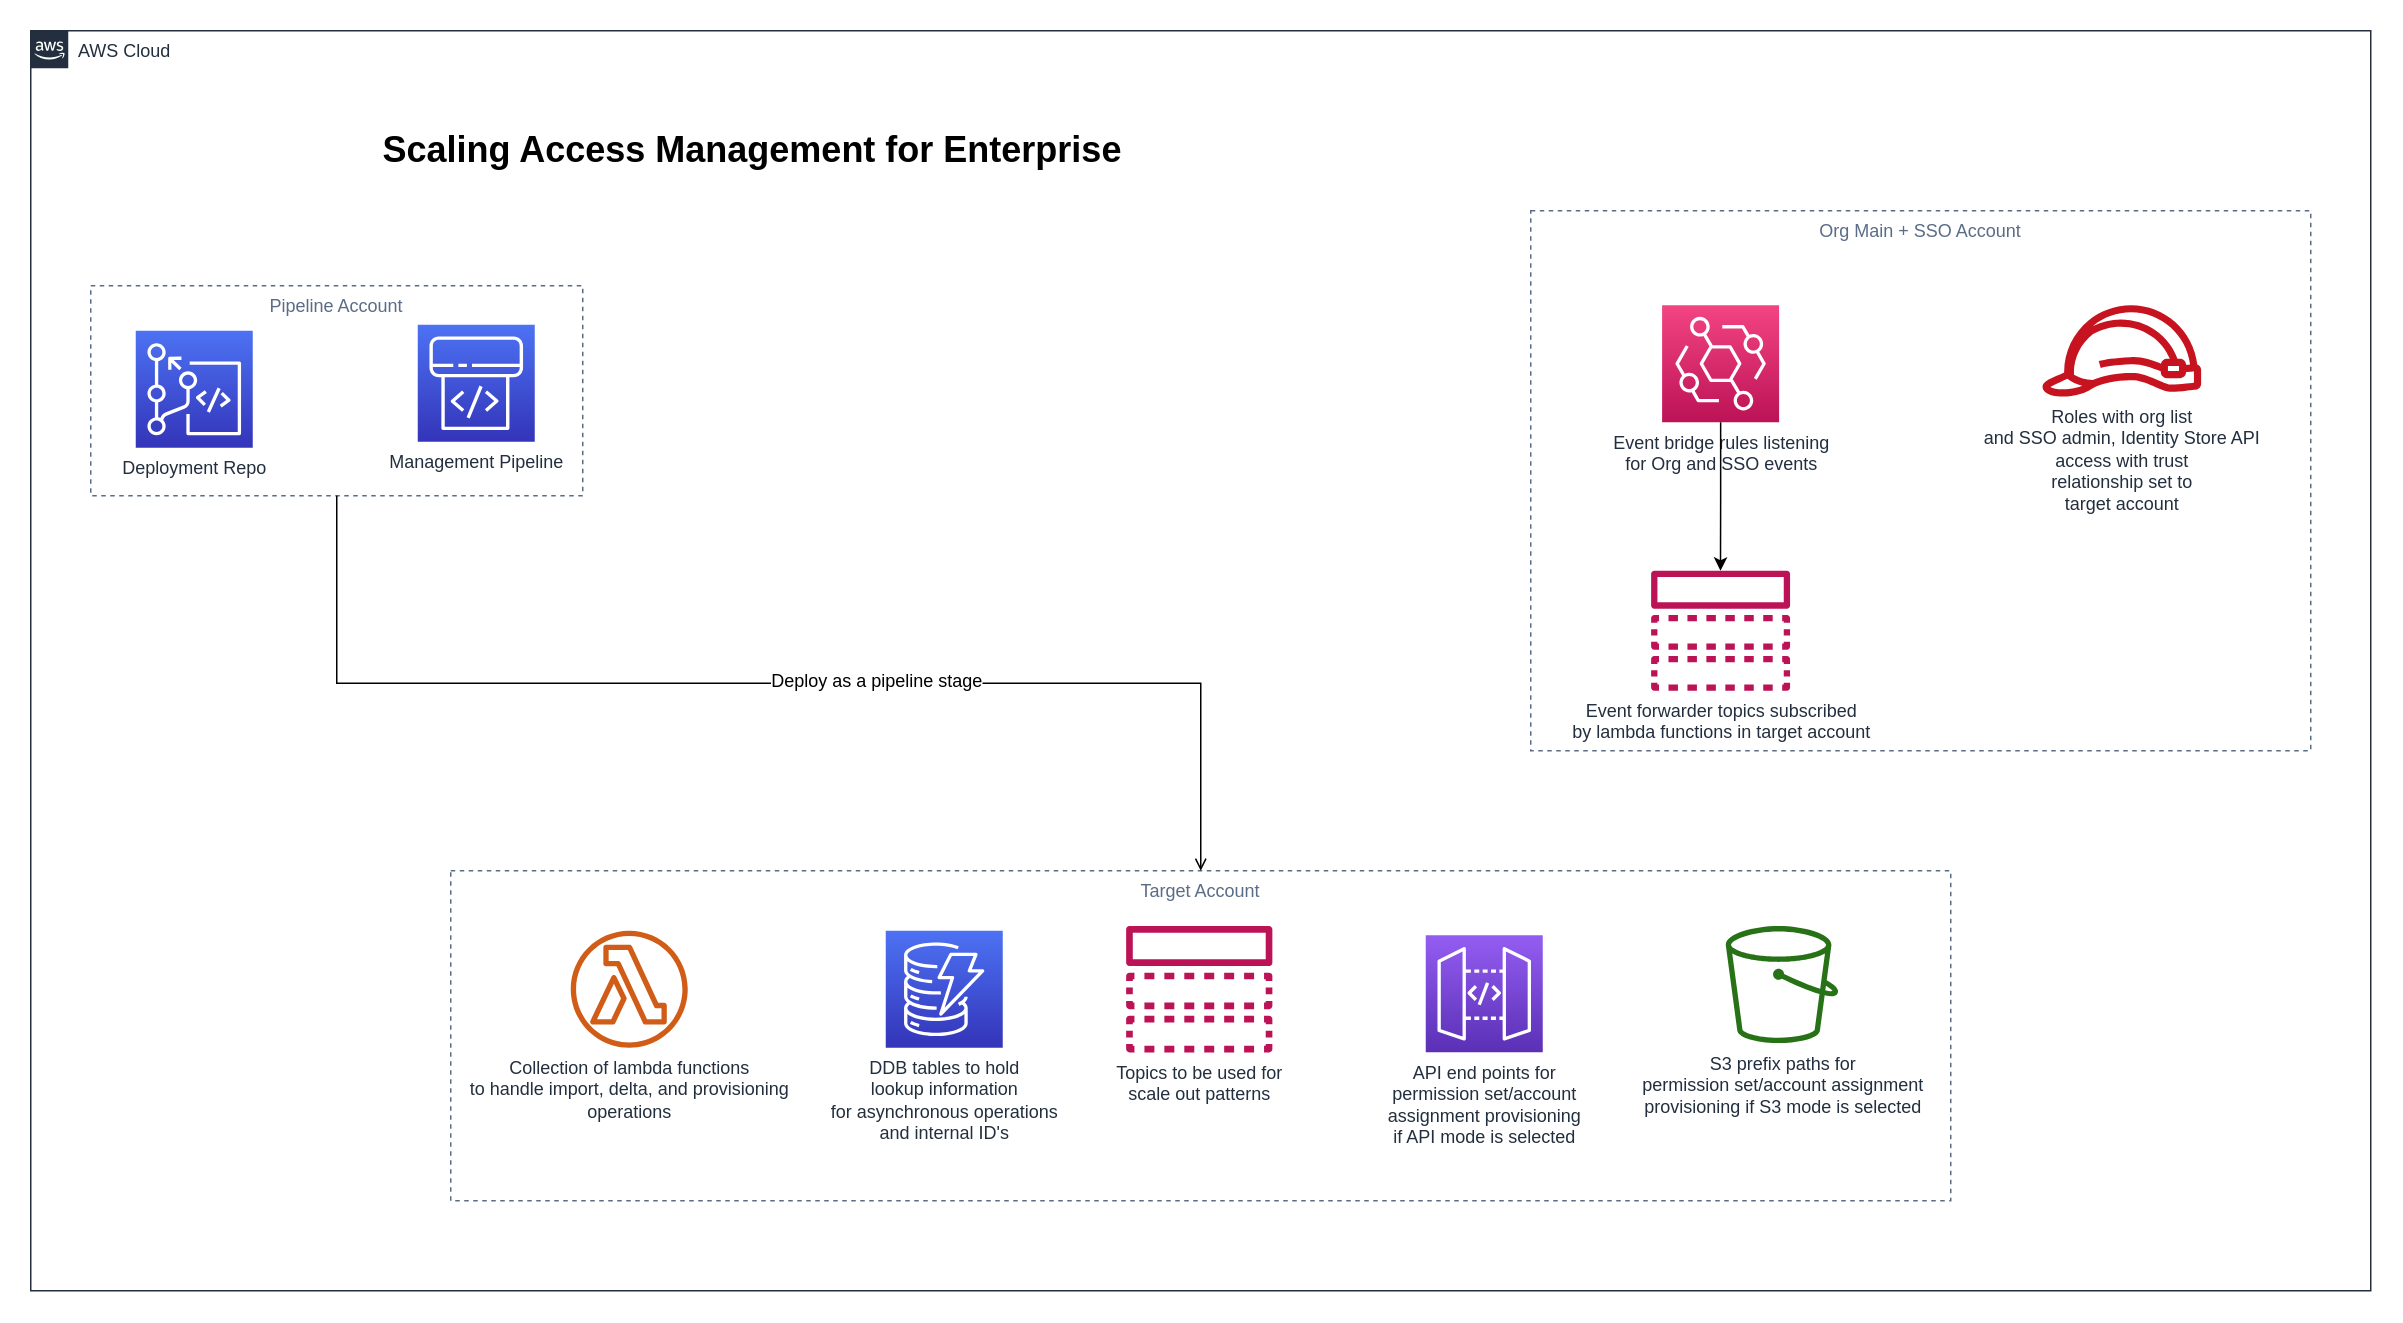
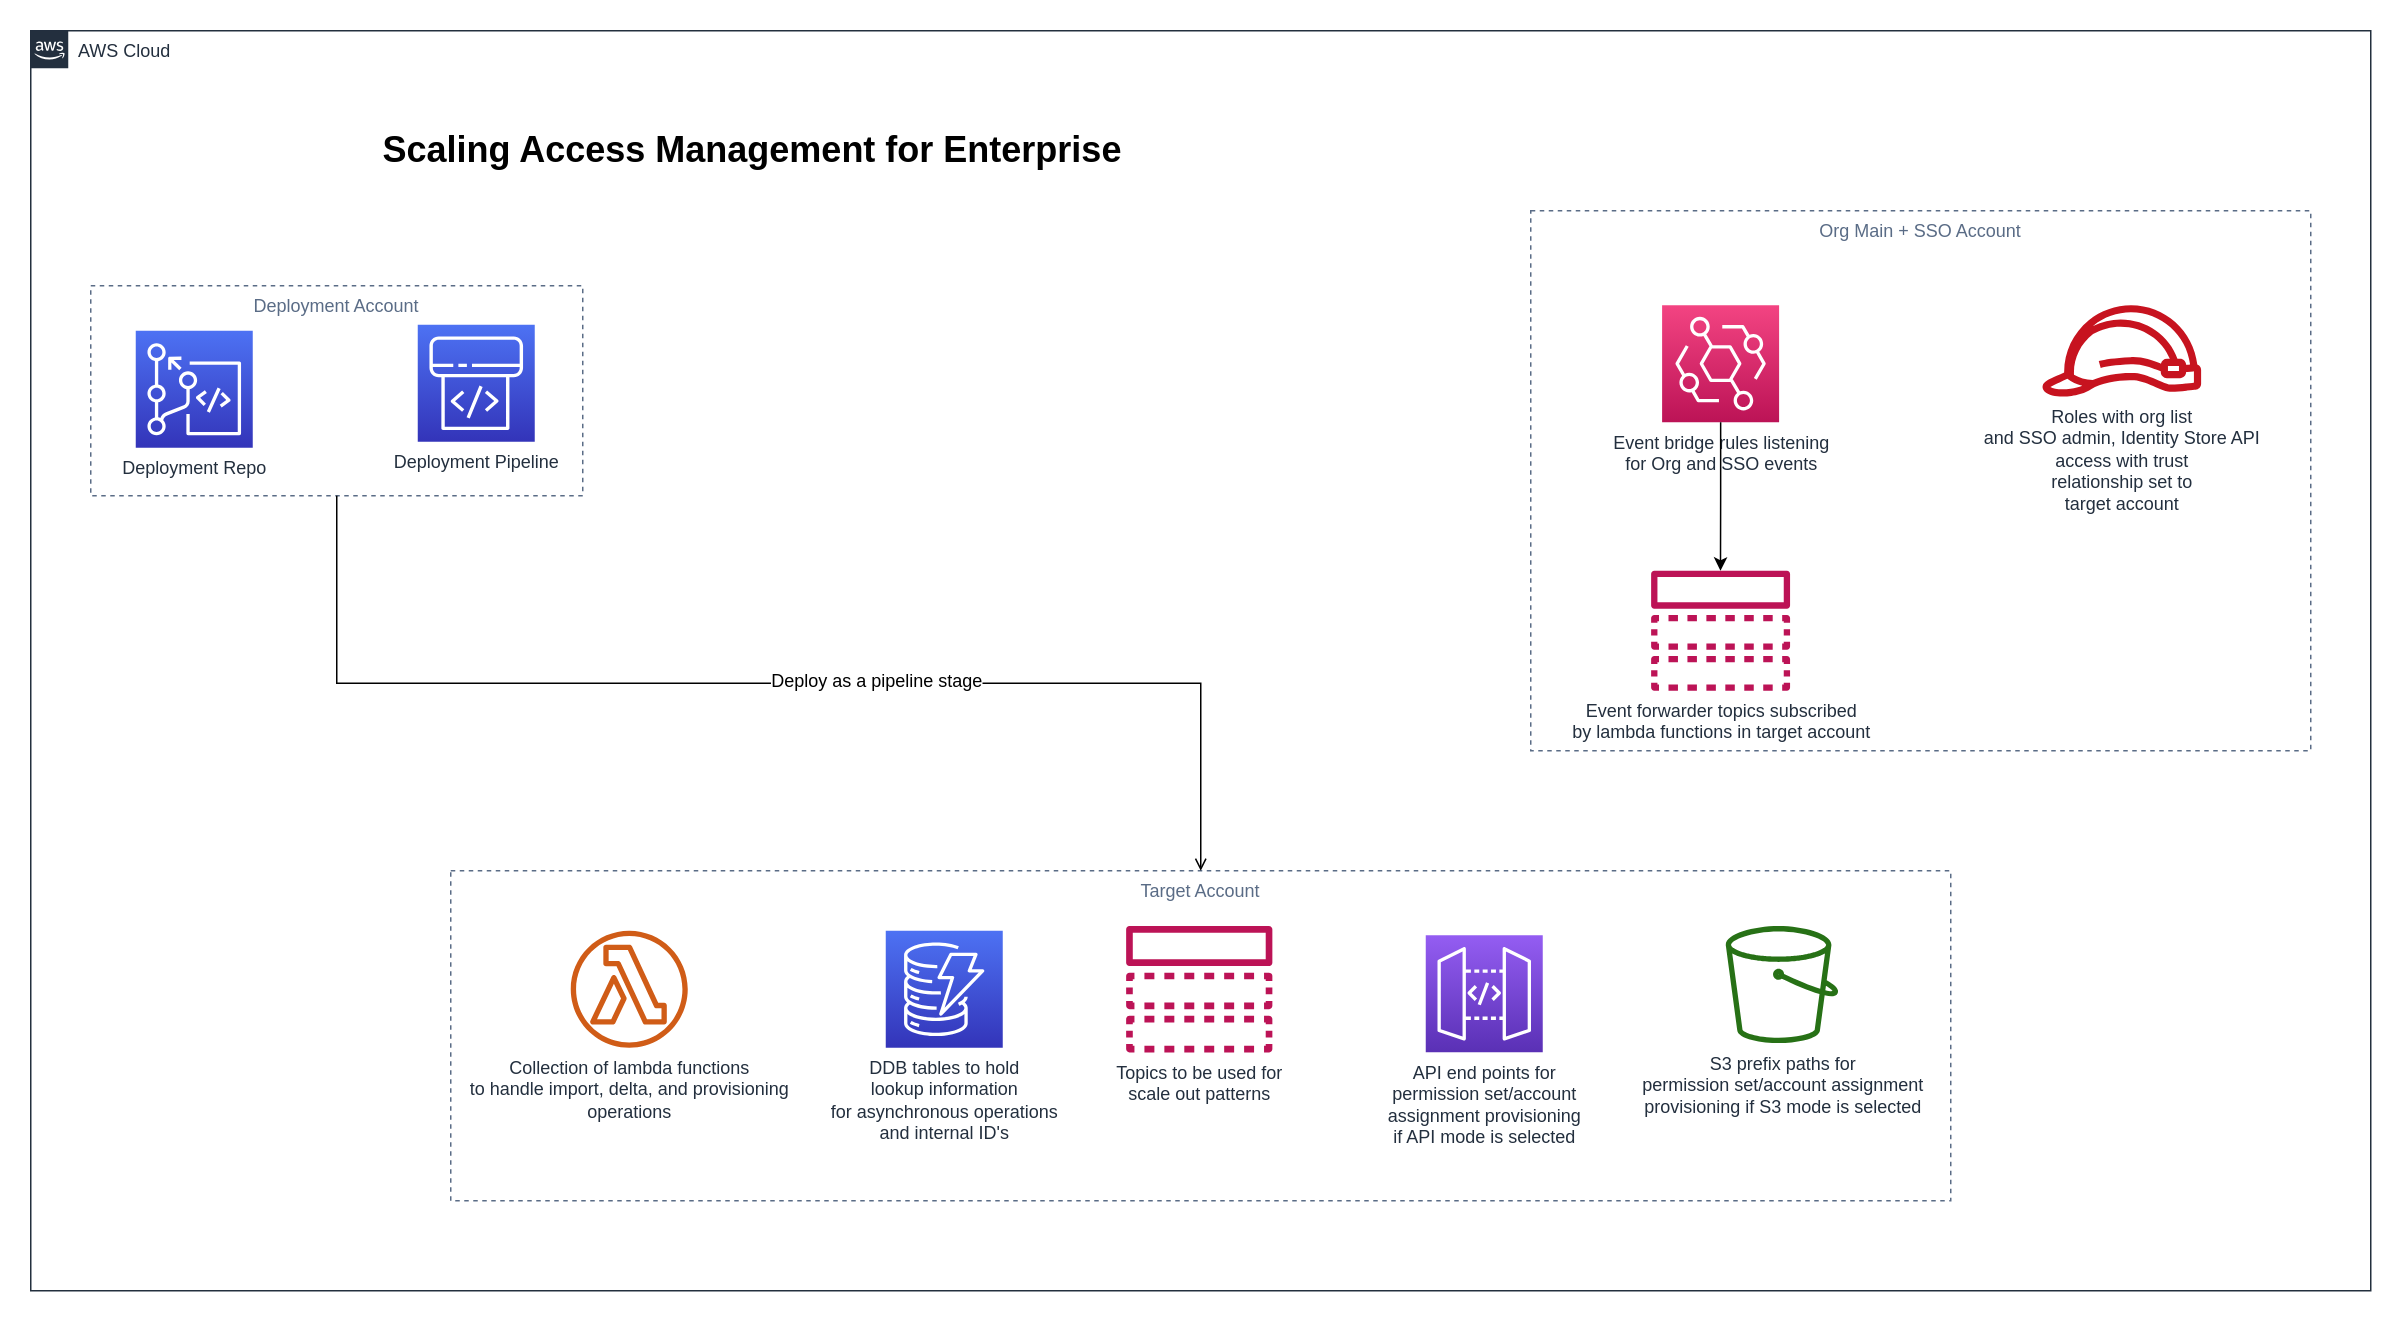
(336, 306) -> (336, 306)
(477, 463) -> (477, 463)
